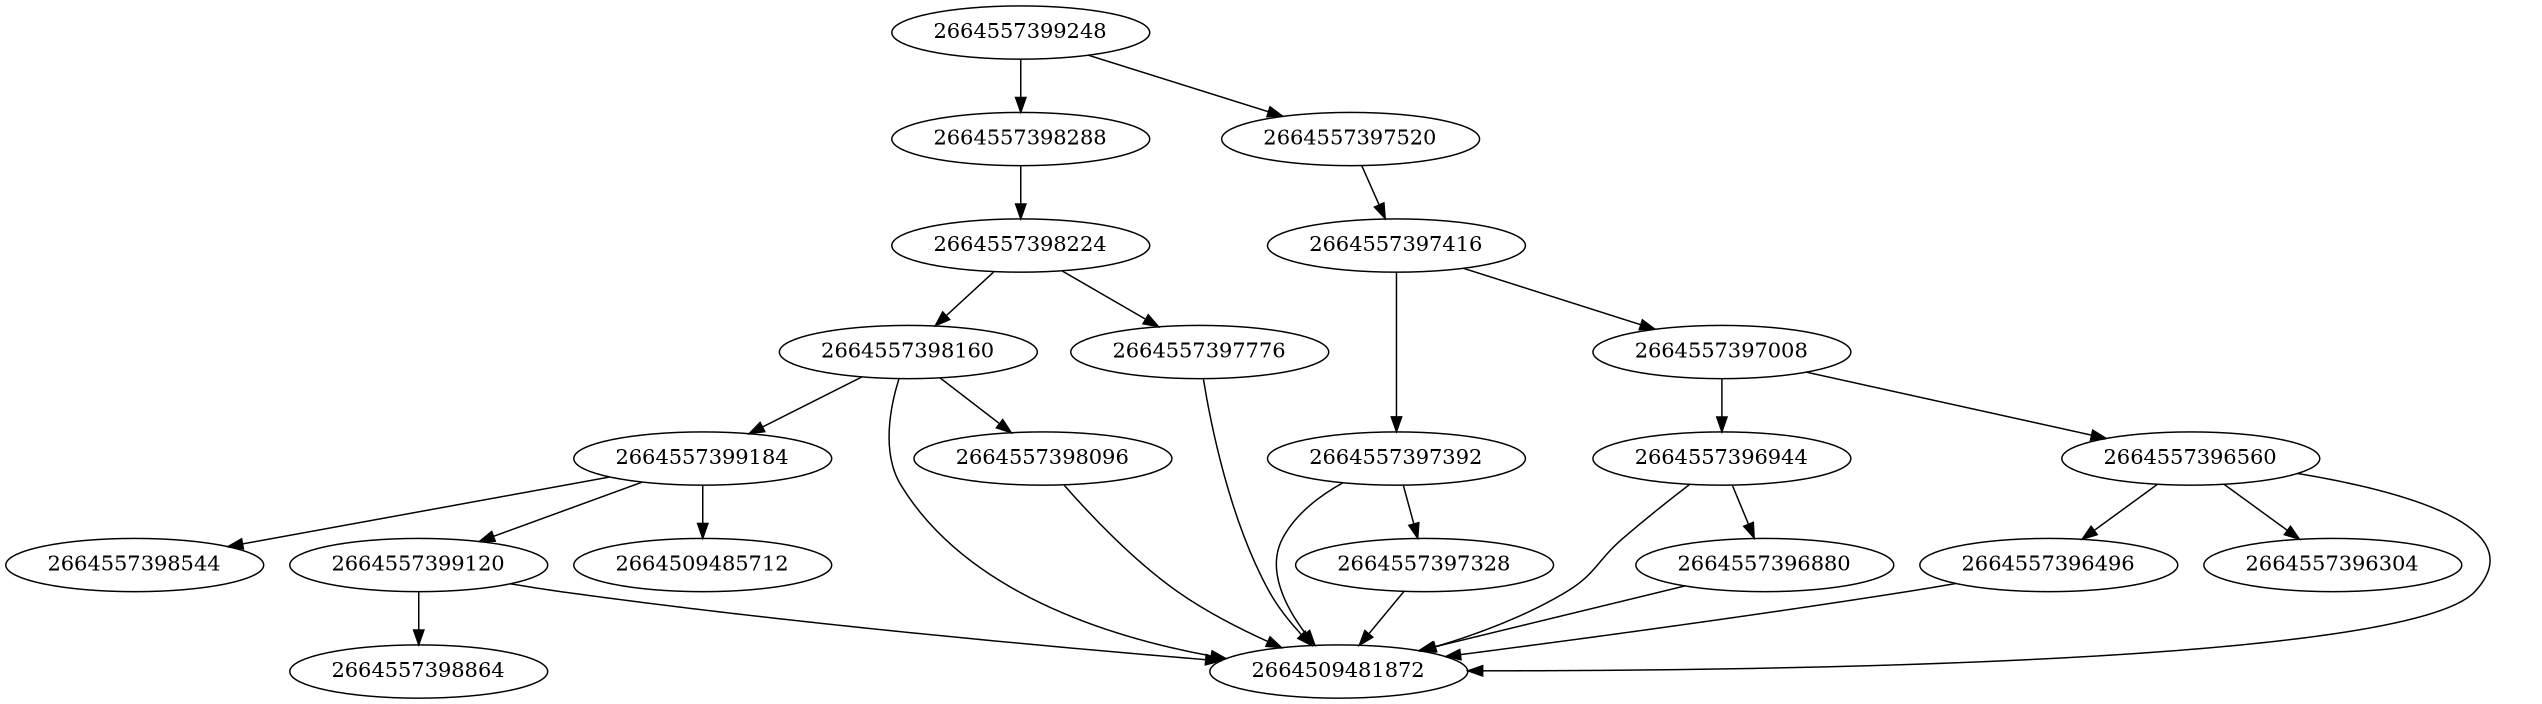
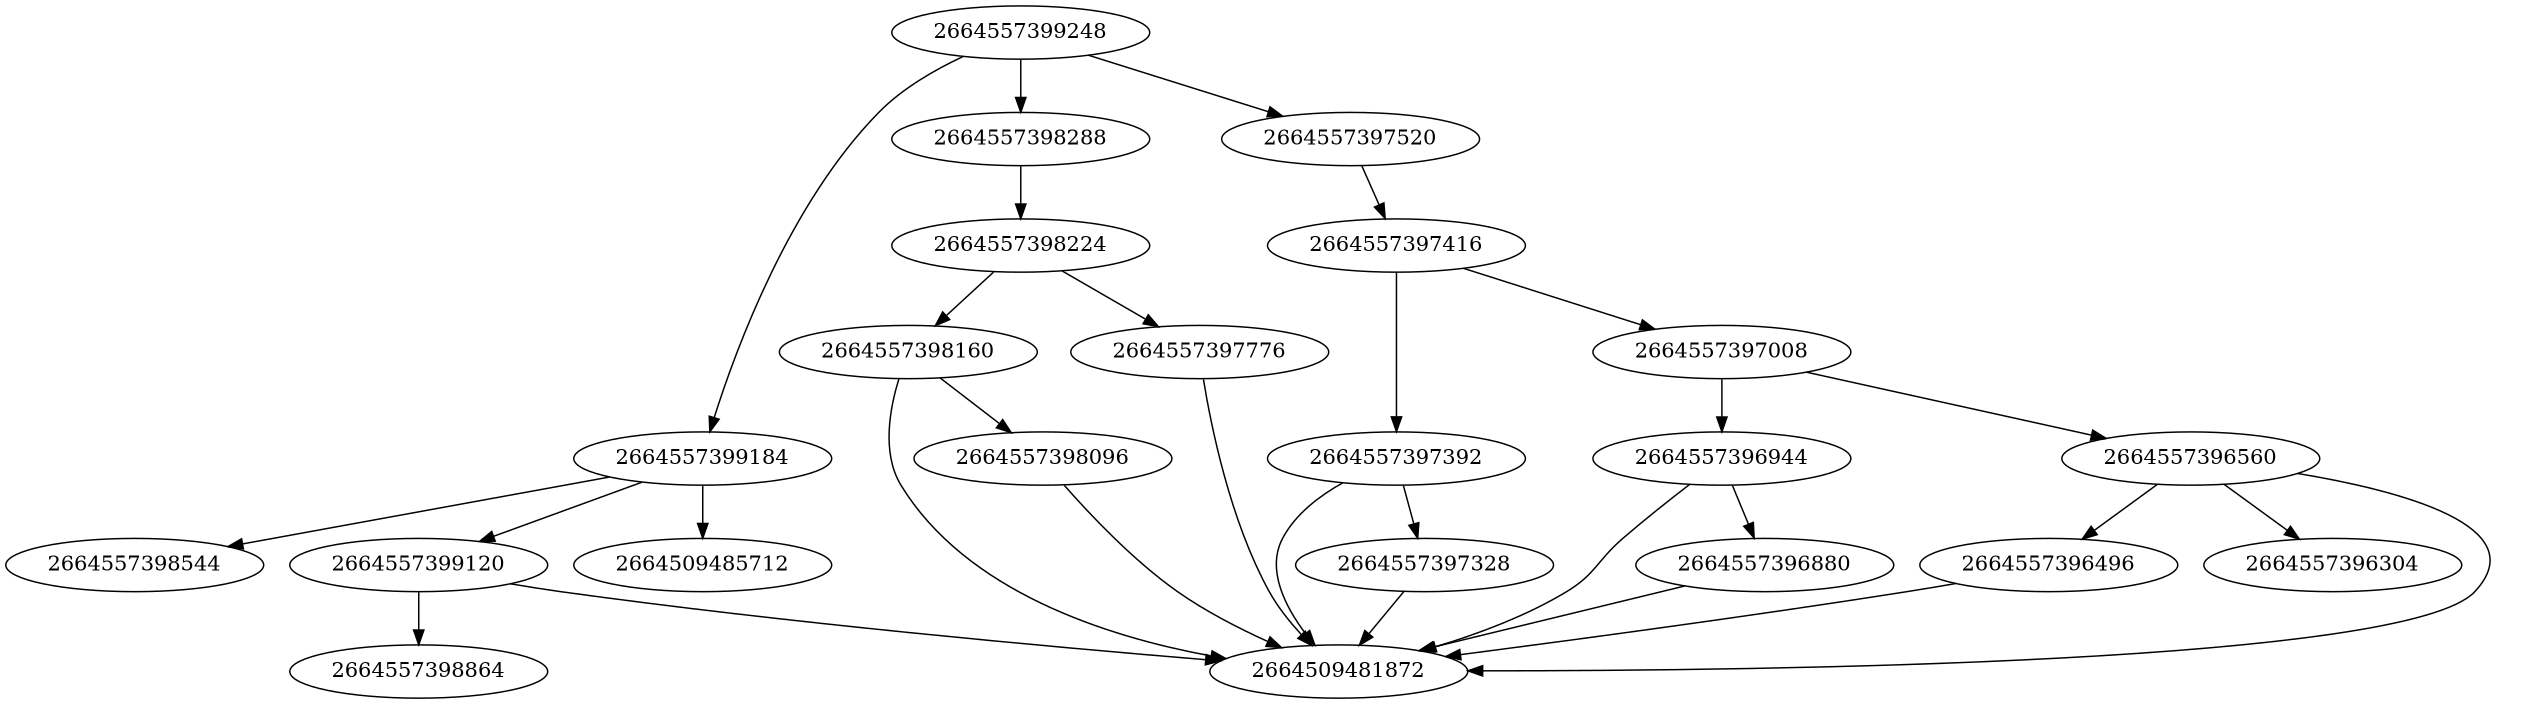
(812, 402) -> (805, 211)
